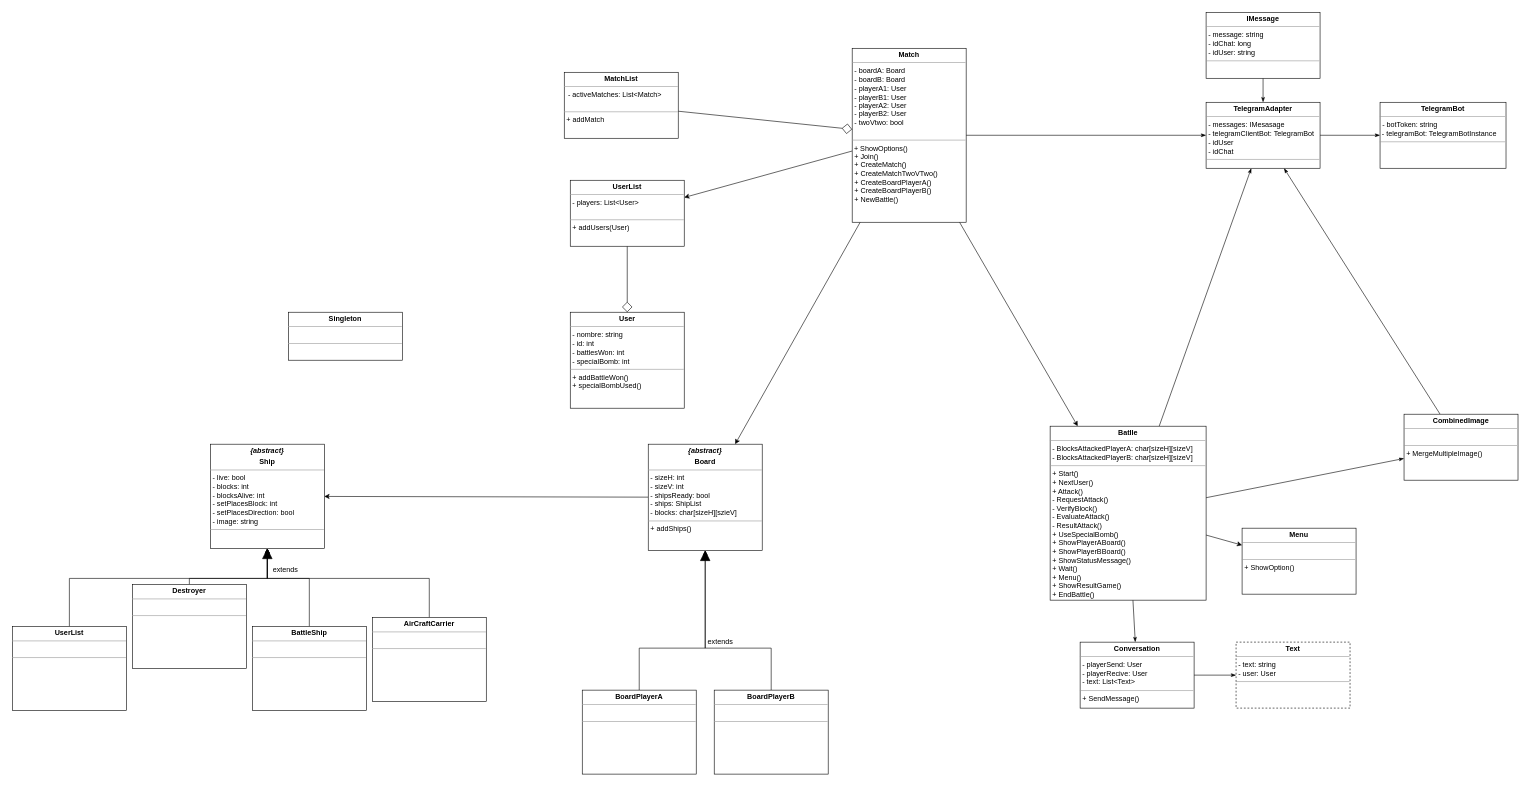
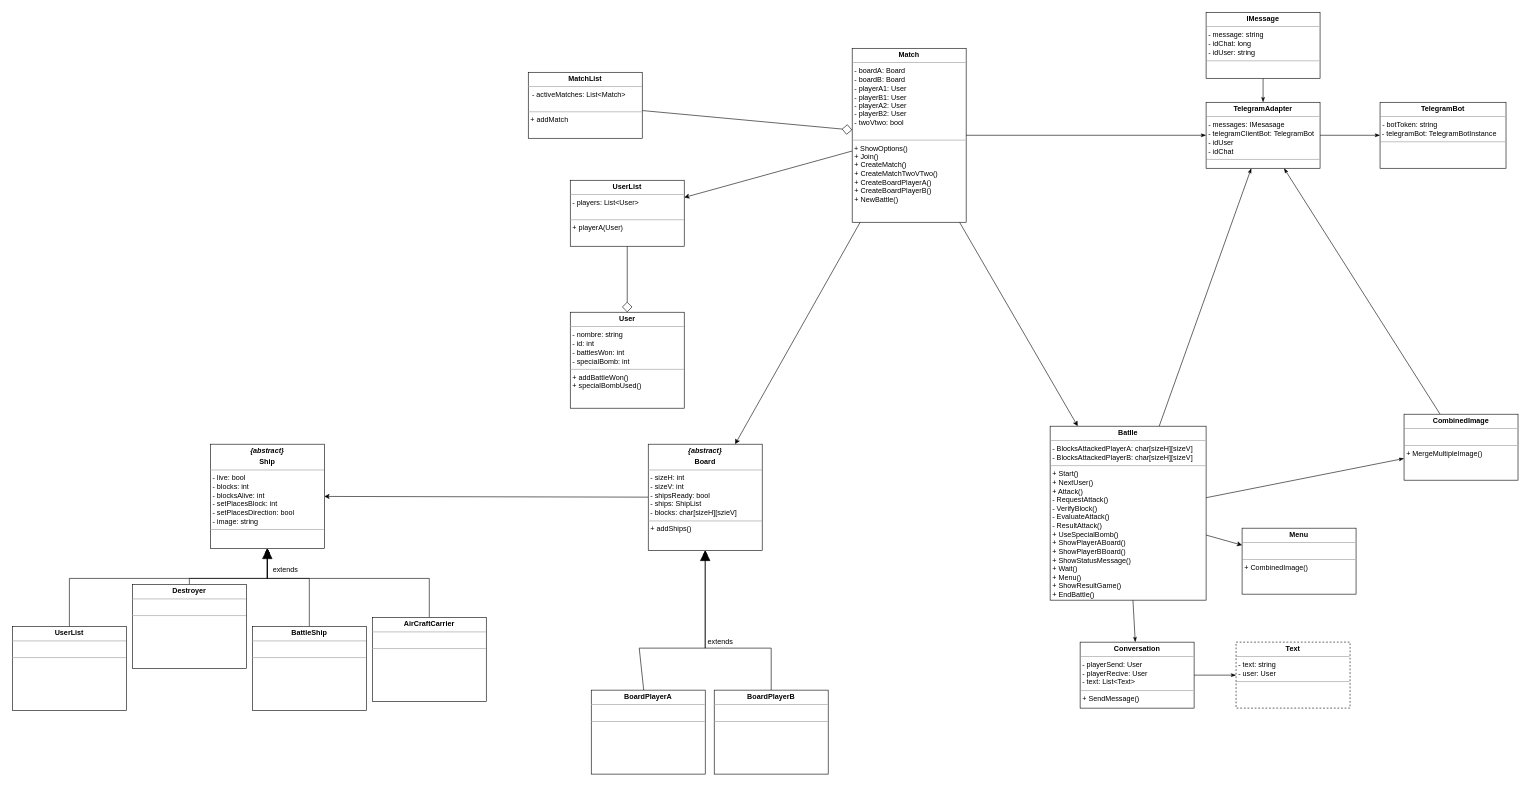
(621, 105) -> (585, 105)
(608, 193) -> (608, 193)
(345, 336) -> none
(1269, 537) -> (1275, 537)
(639, 732) -> (648, 732)
